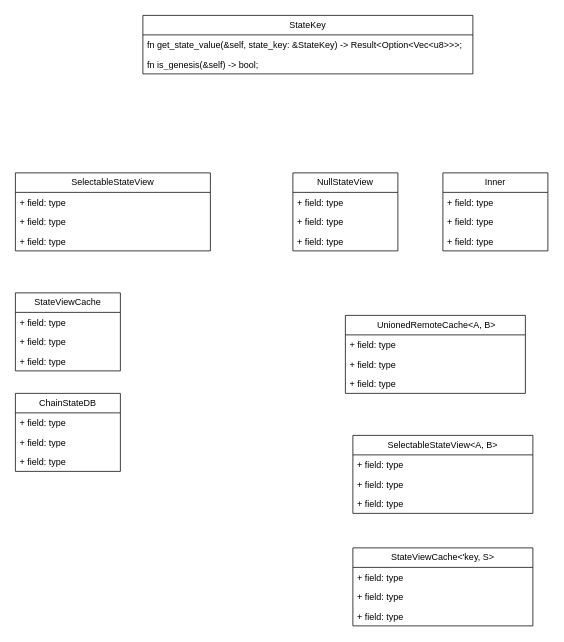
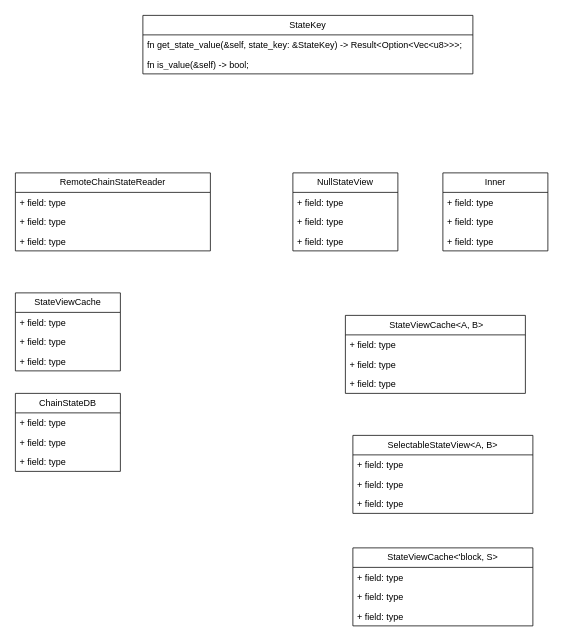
(211, 65) -> (206, 65)
(113, 183) -> (113, 183)
(435, 325) -> (435, 325)
(443, 558) -> (443, 558)
